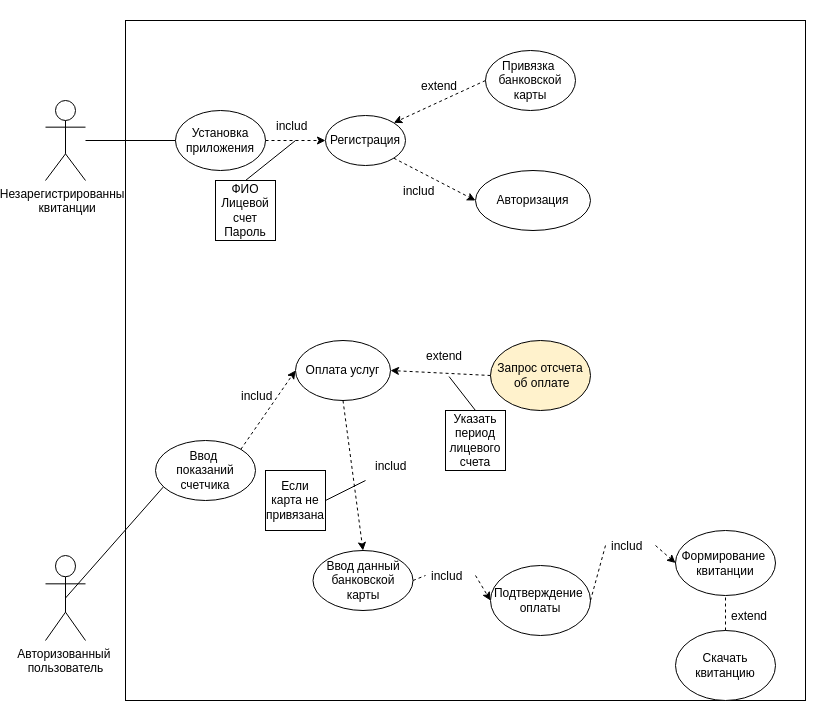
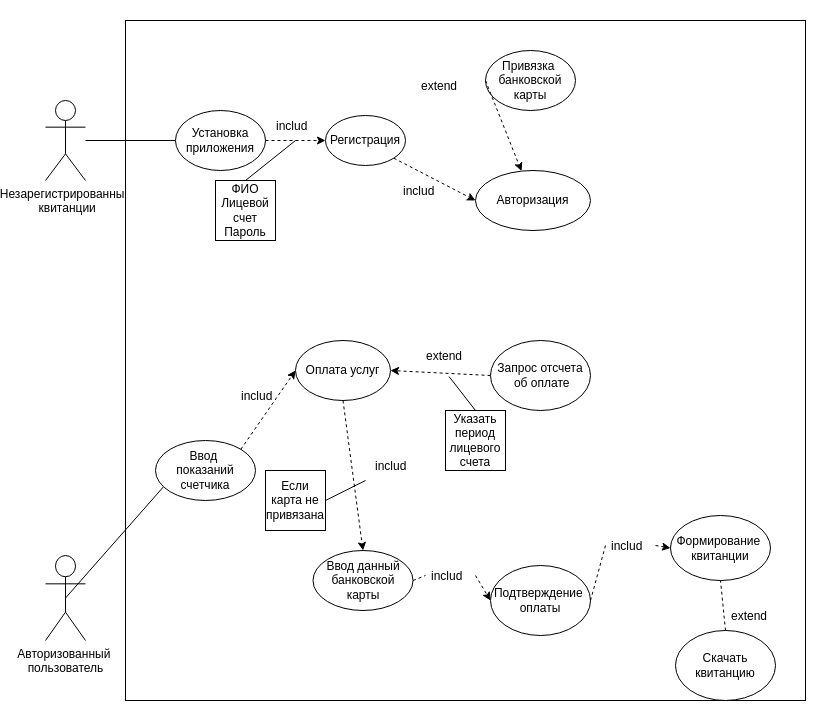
(443, 100) -> (502, 122)
(541, 376) -> (541, 376)
(726, 563) -> (721, 548)
